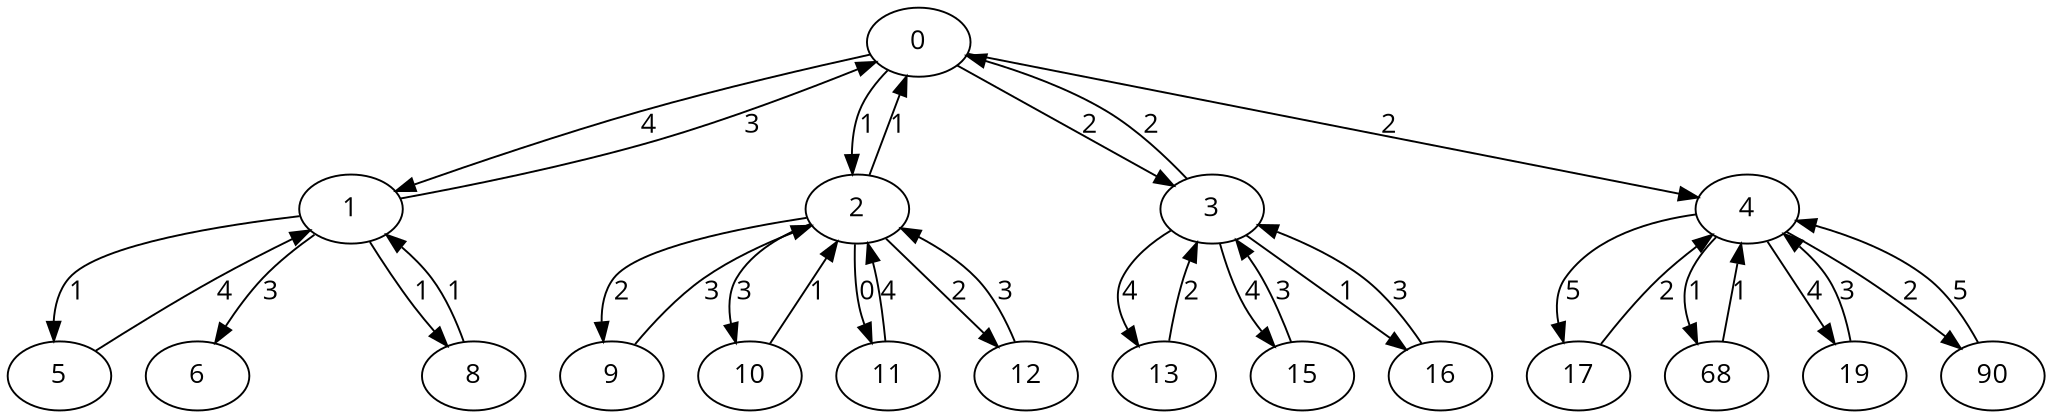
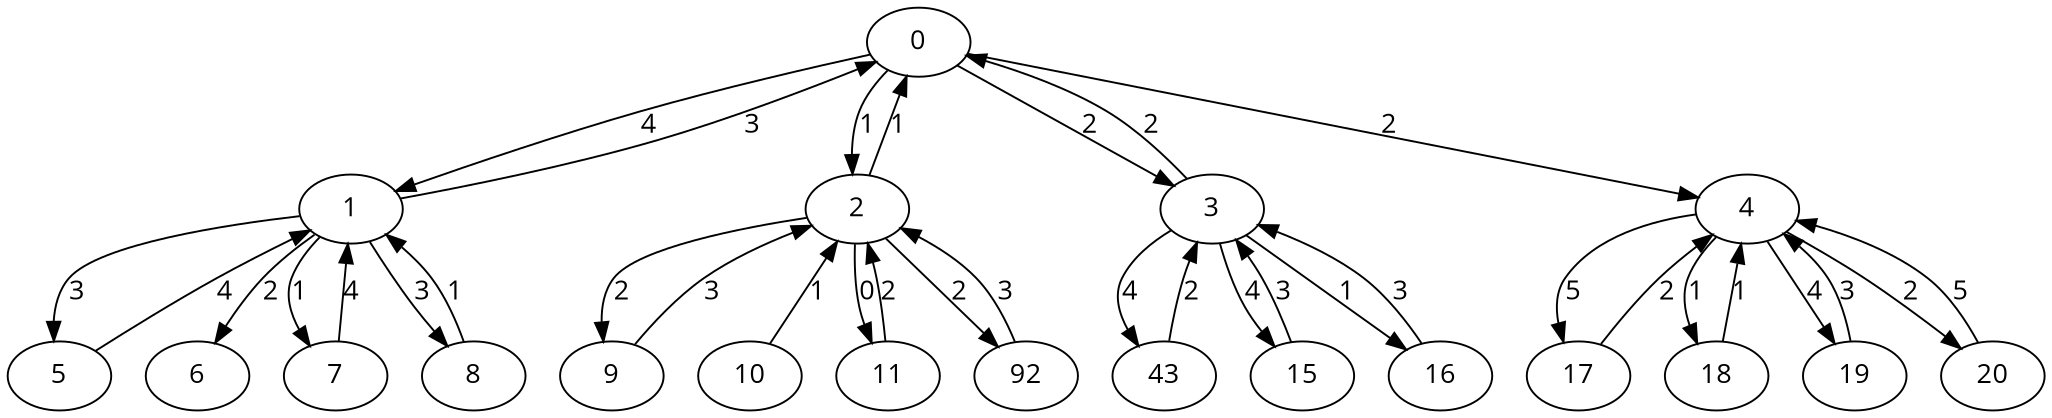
(744, 268) -> none
(78, 293) -> (78, 293)
(271, 293) -> (271, 293)
(423, 293) -> (423, 293)
(889, 293) -> (889, 293)
none -> (336, 376)
(1026, 376) -> (1026, 376)
(1164, 376) -> (1164, 376)
(1717, 376) -> (1717, 376)
(1993, 376) -> (1993, 376)
